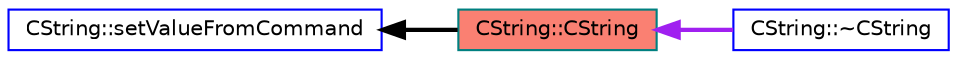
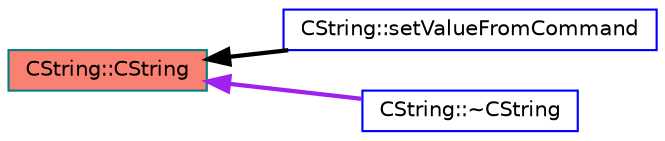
(431, 30) -> (259, 53)
